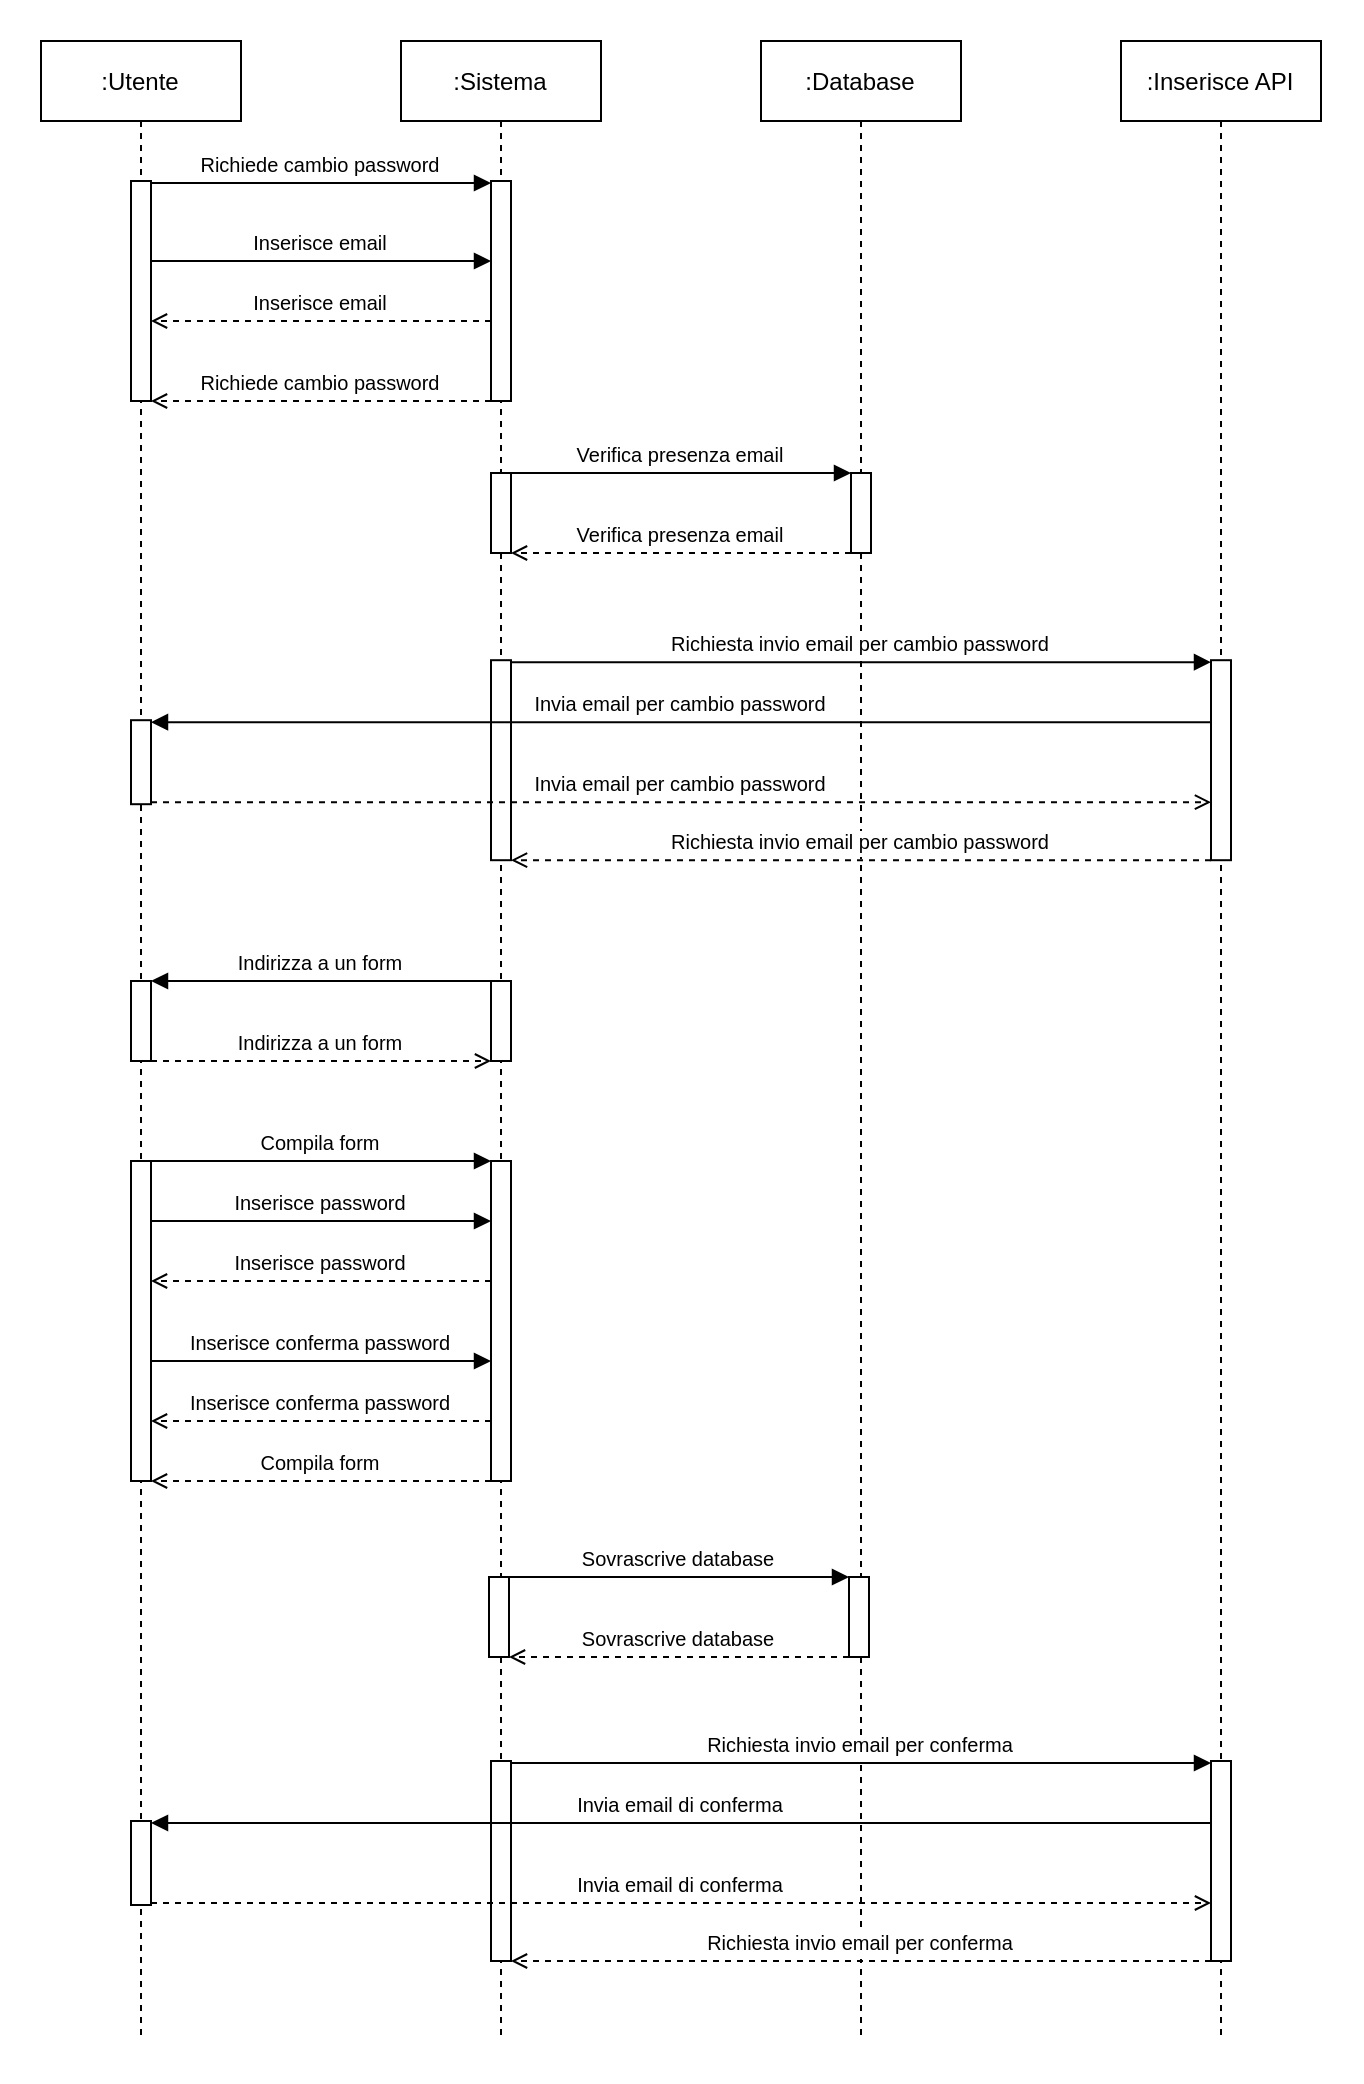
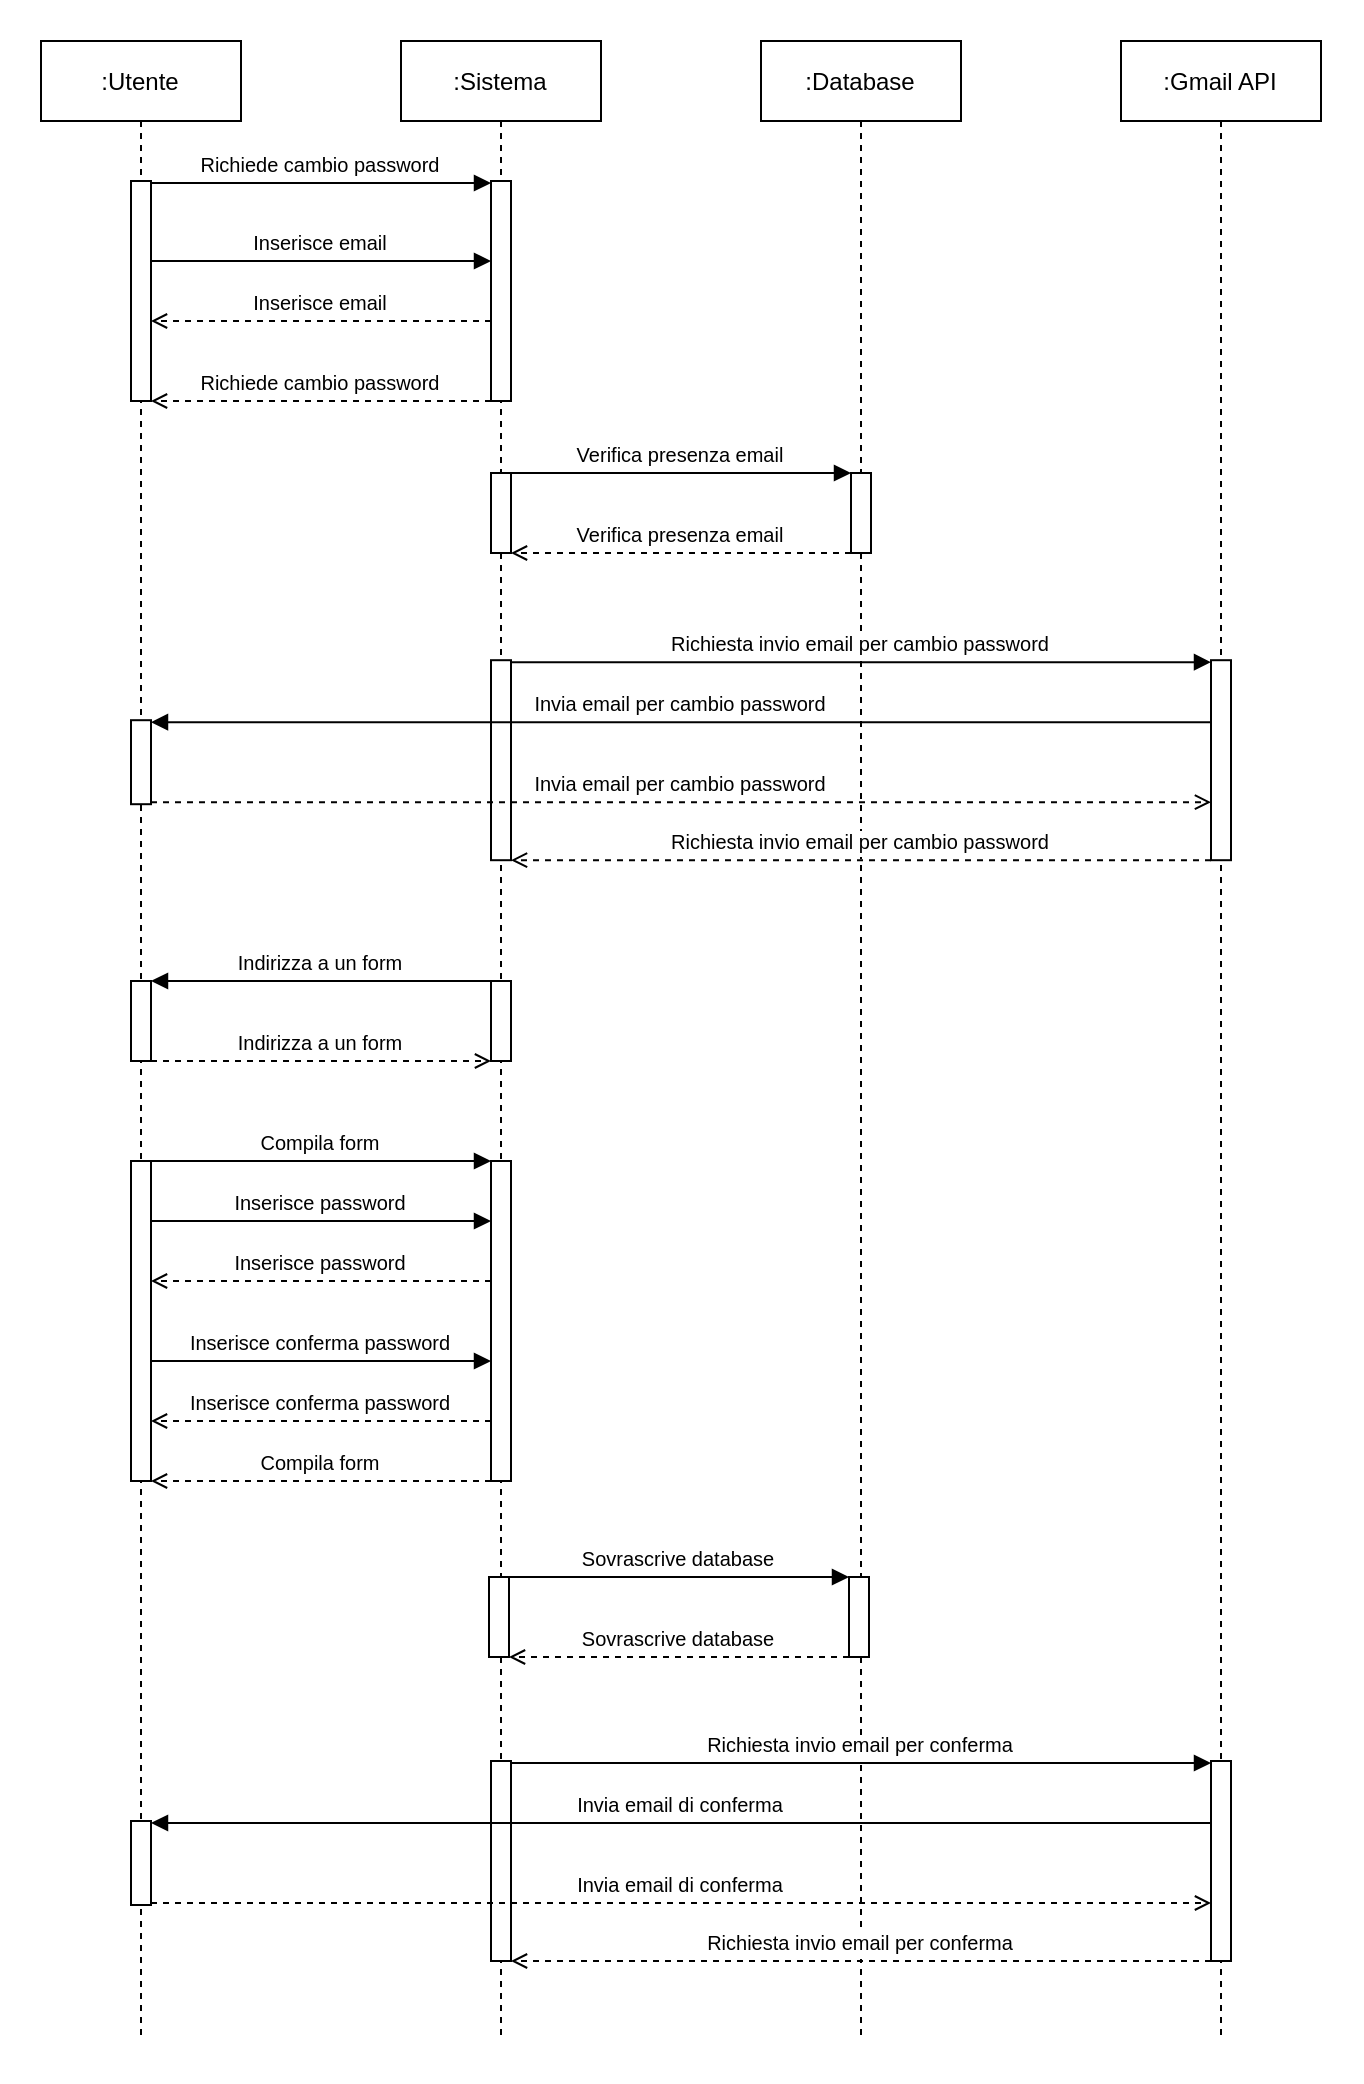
(1220, 82) -> (1220, 82)
